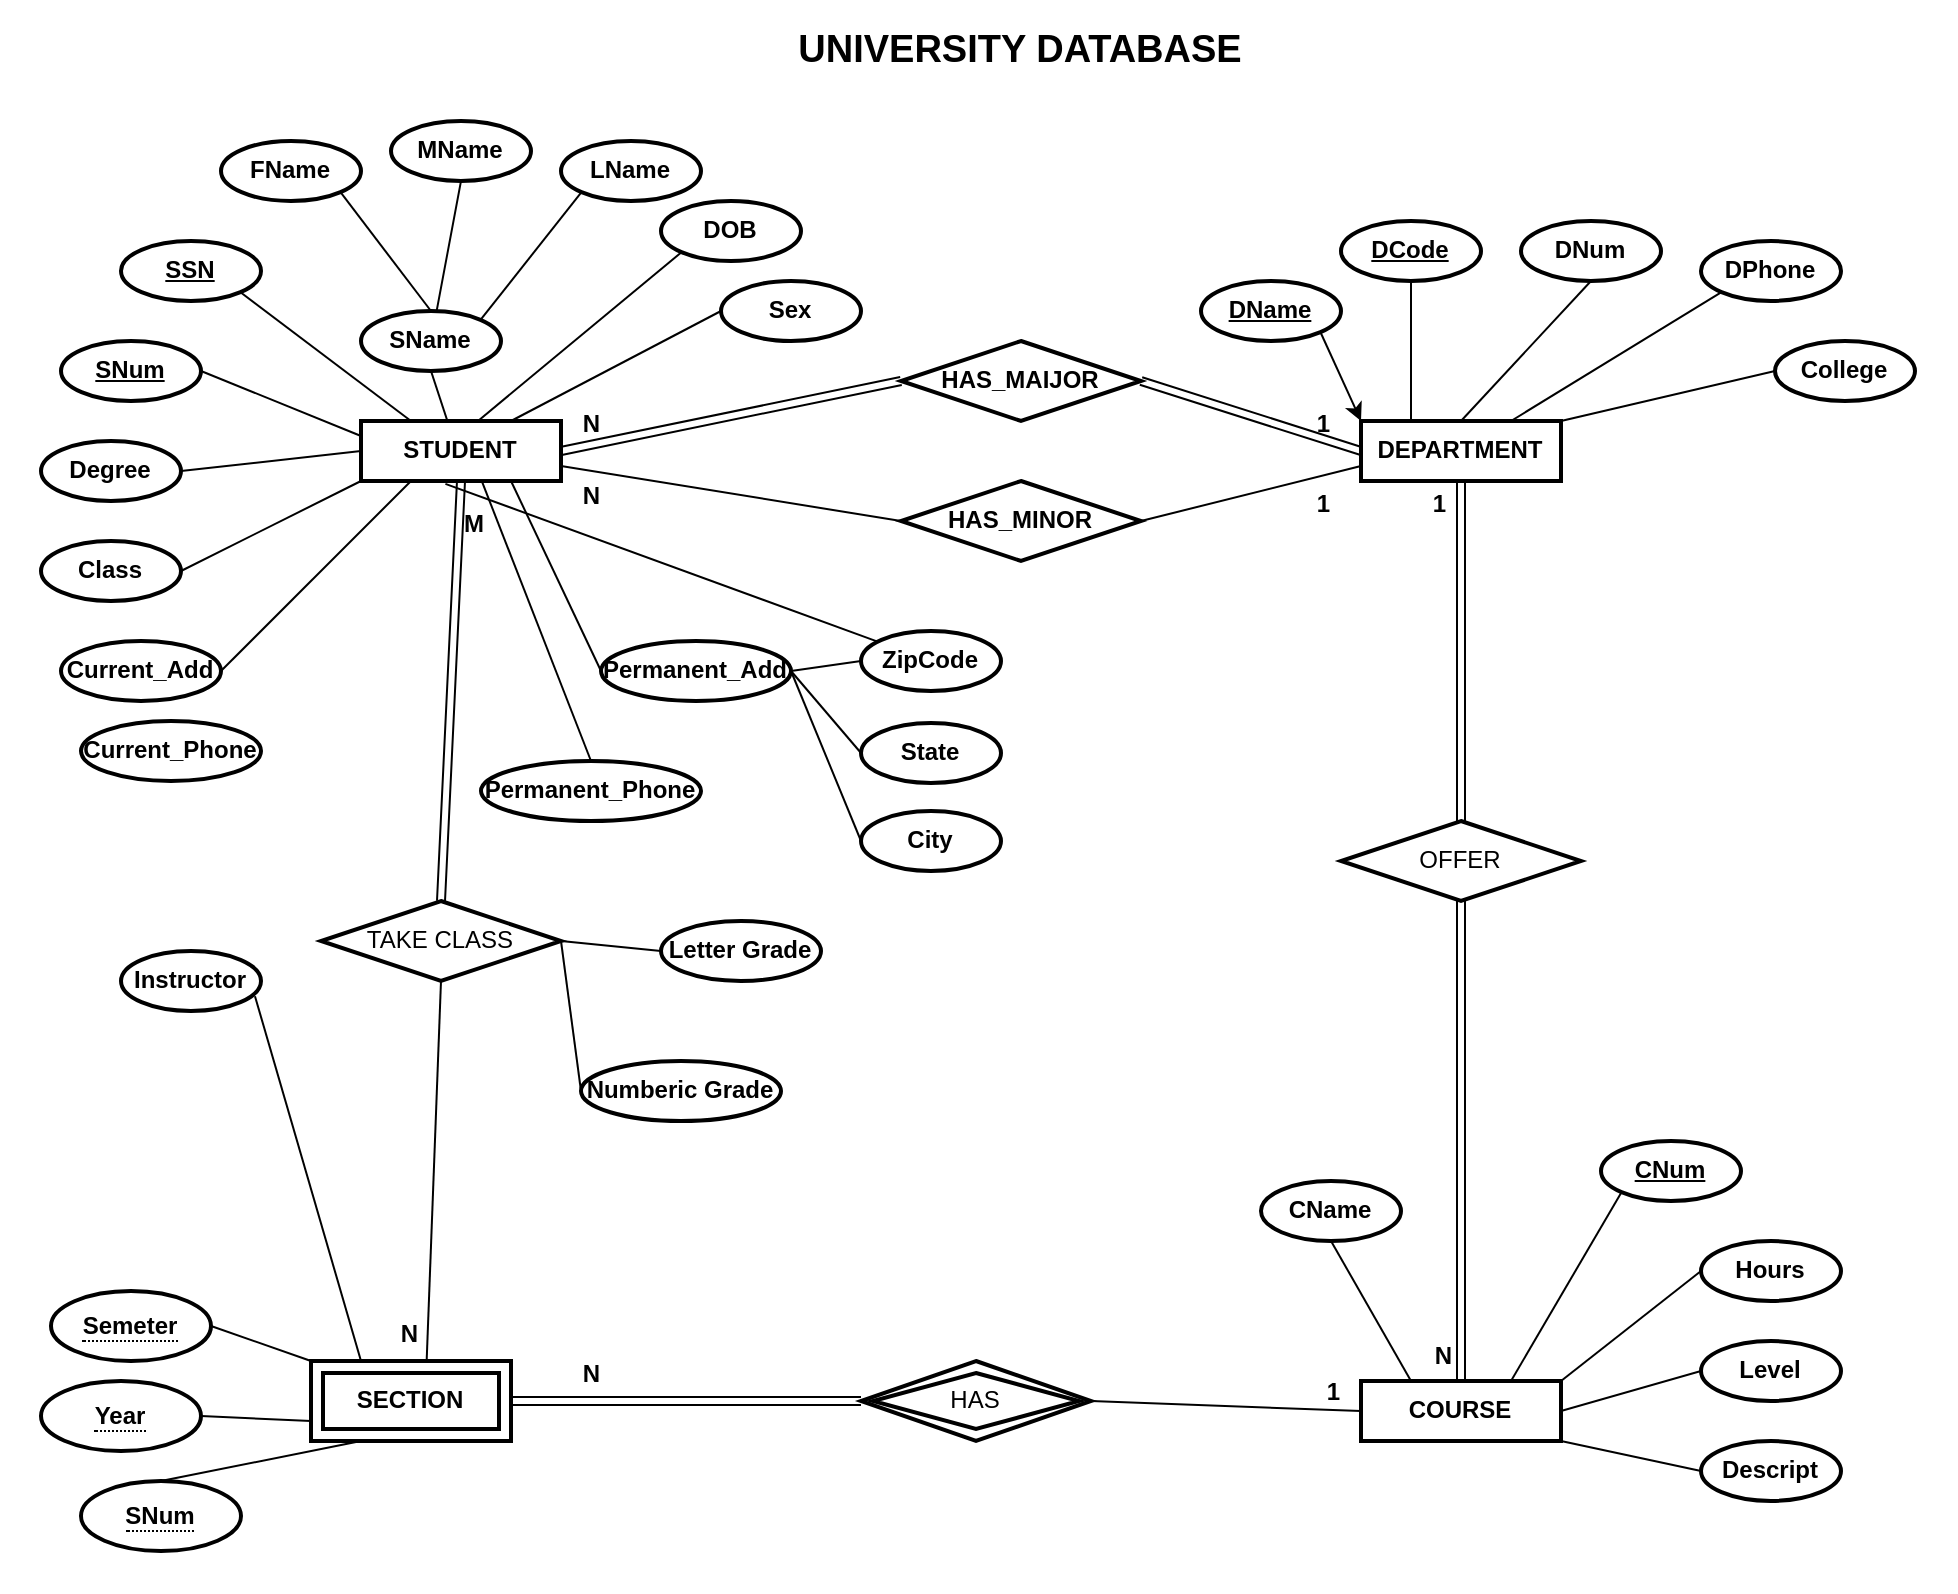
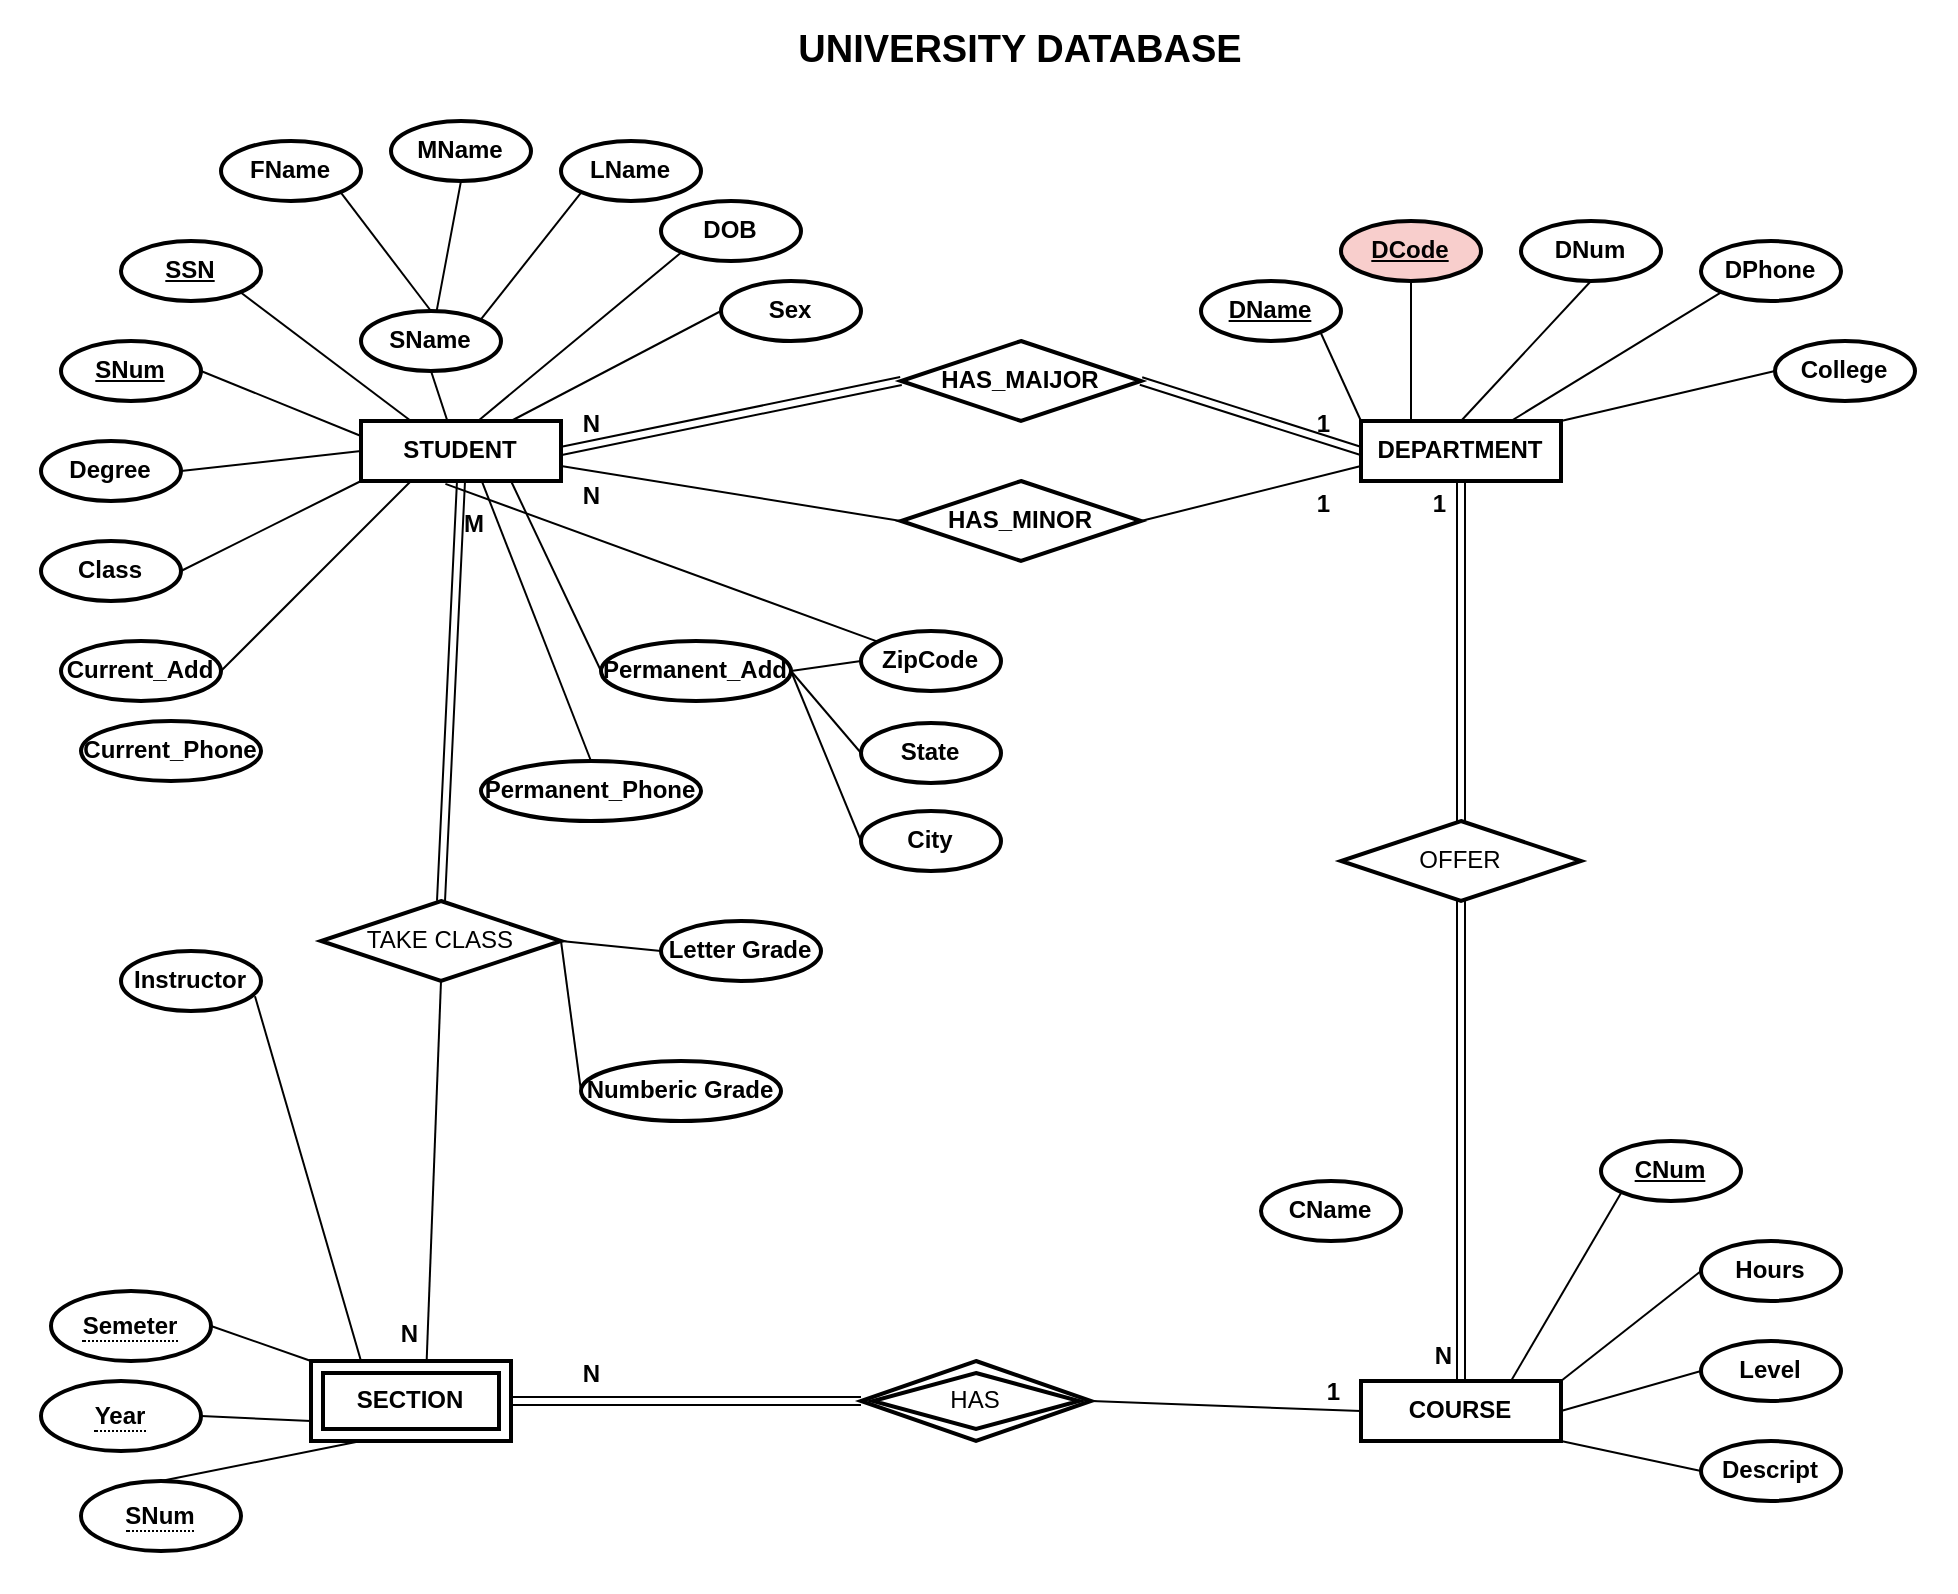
(1411, 251) -> (1411, 251)
(1354, 407) -> (1357, 412)
(1371, 1311) -> none
